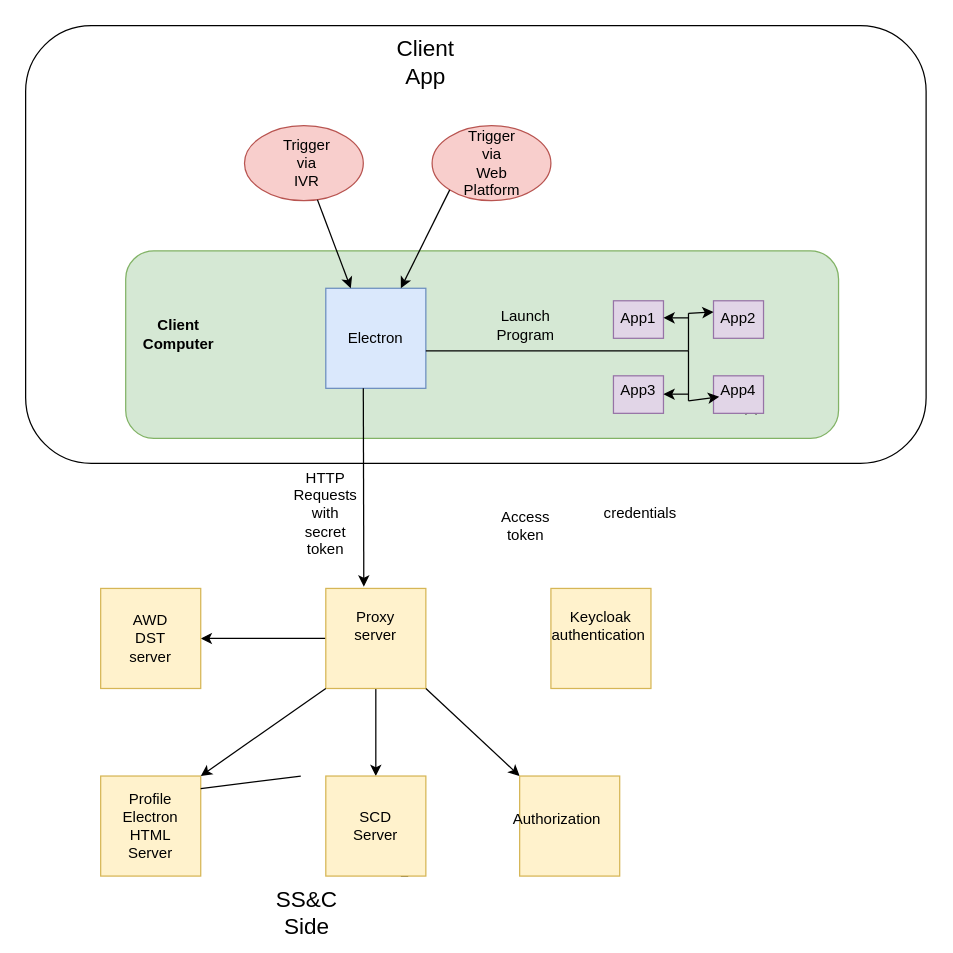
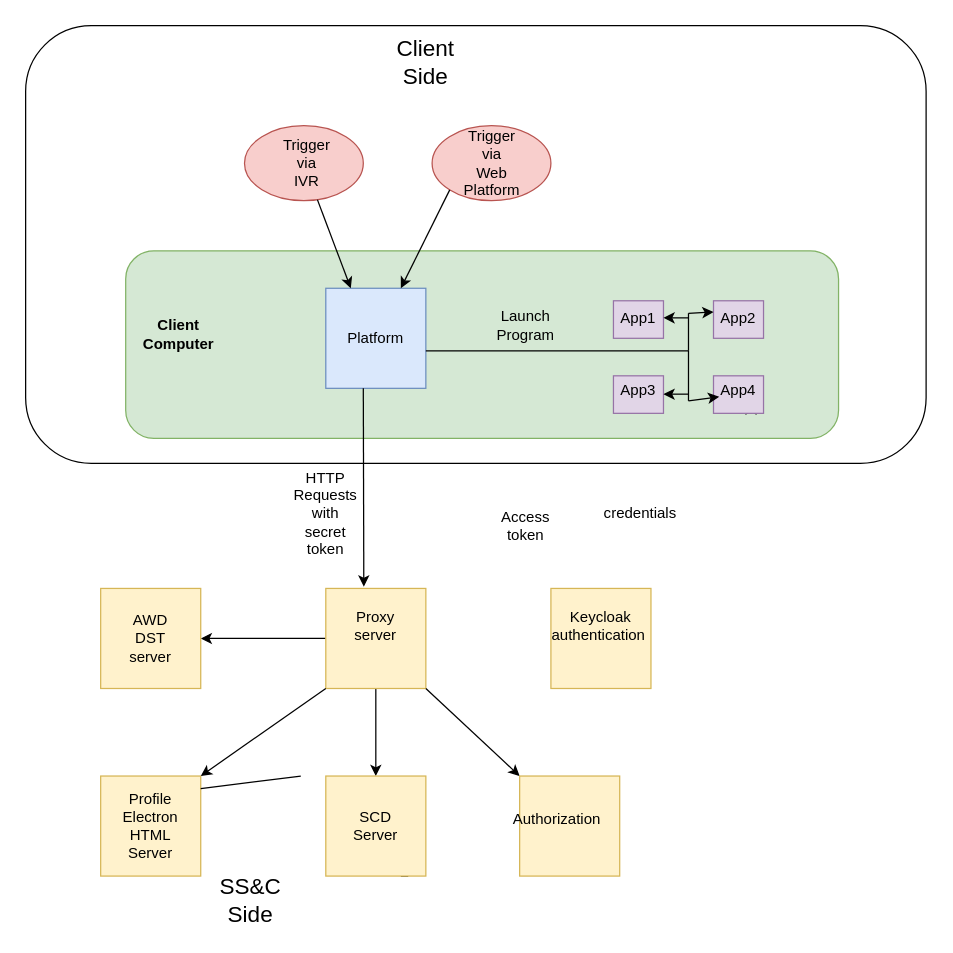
(426, 63) -> (426, 63)
(376, 338) -> (376, 338)
(307, 913) -> (251, 901)
